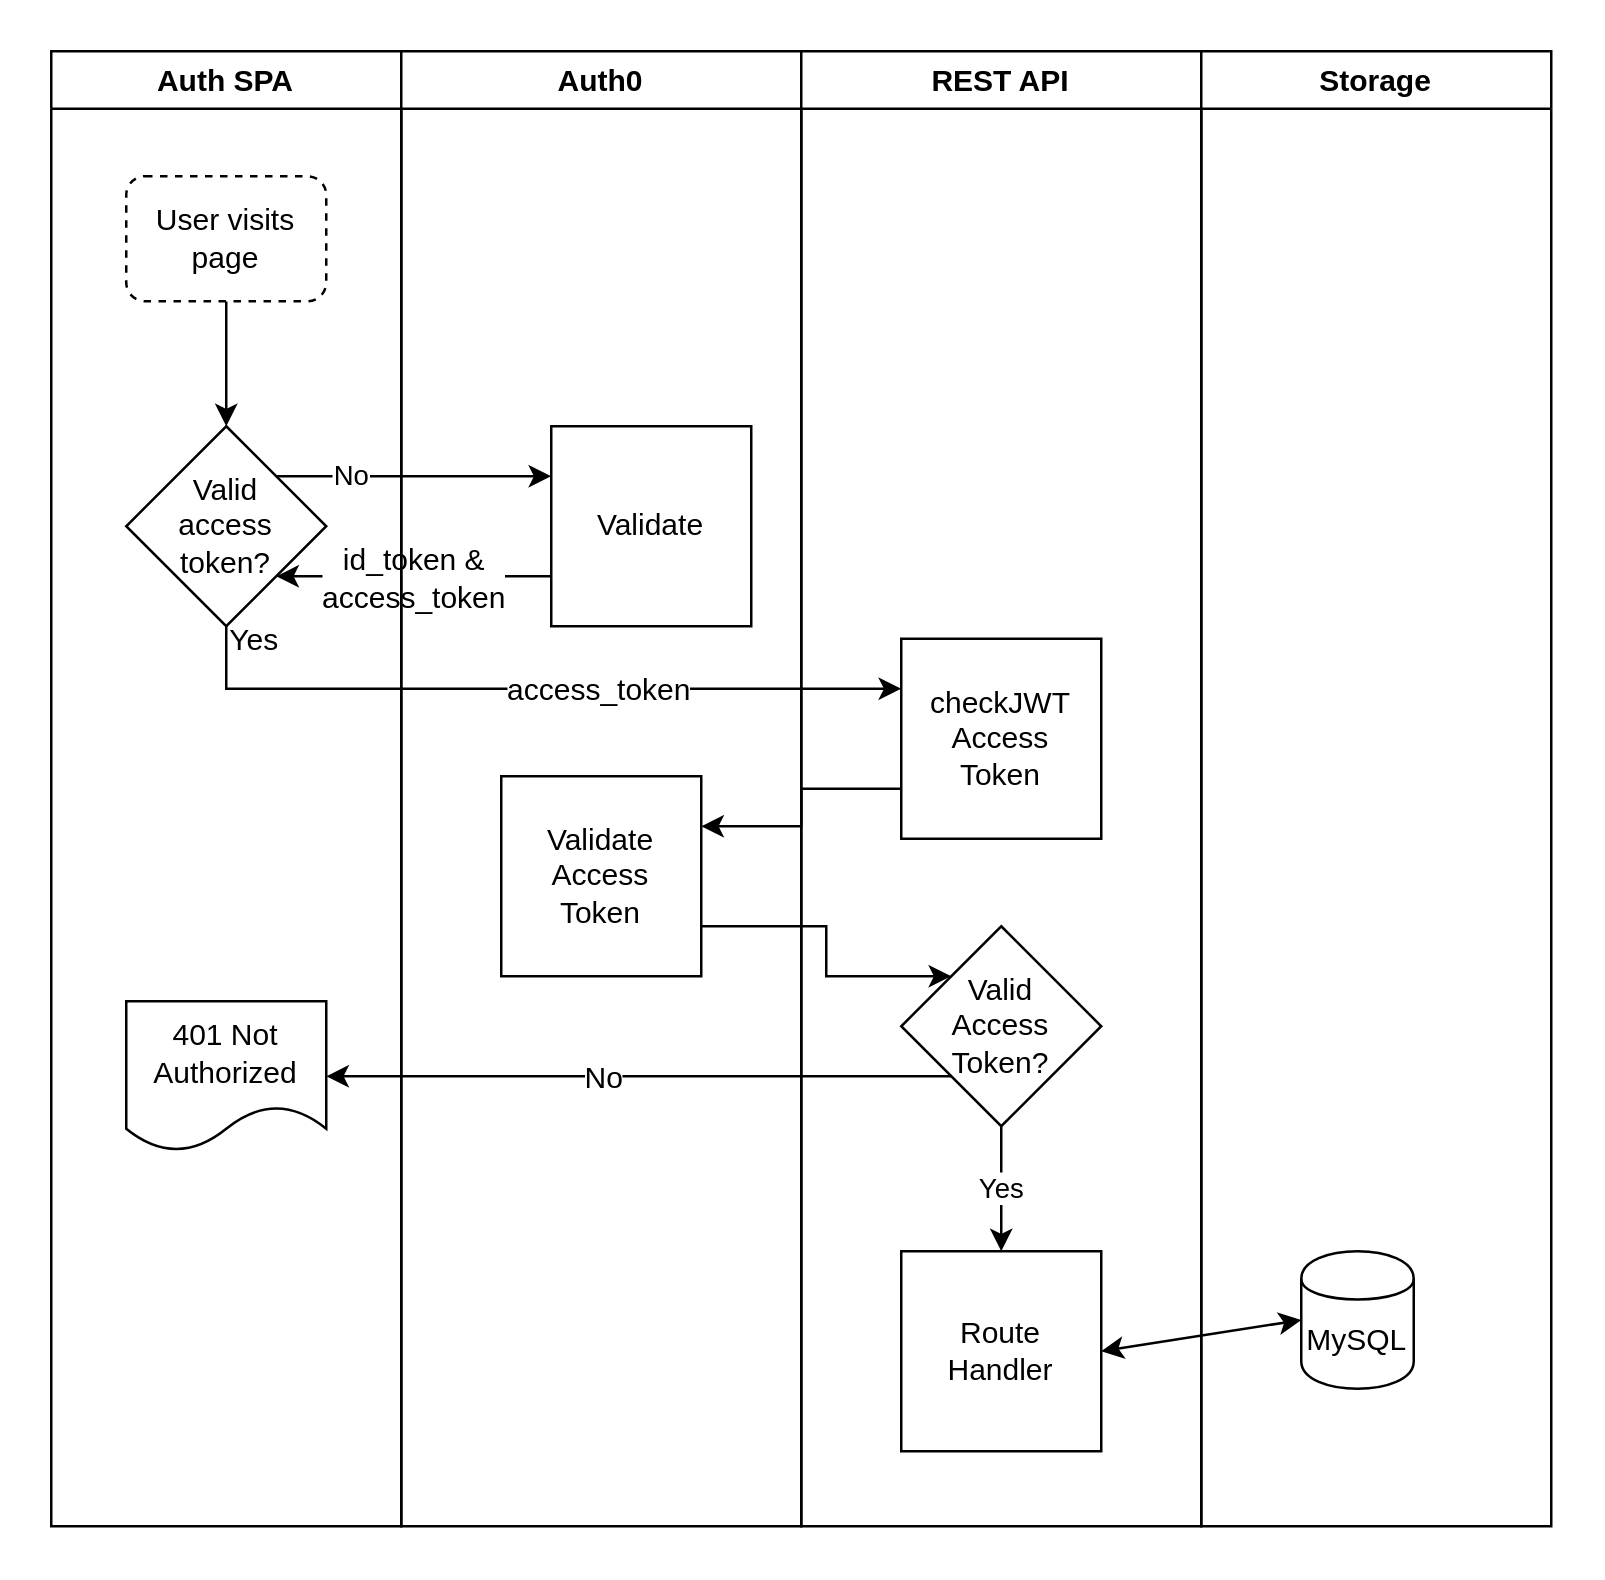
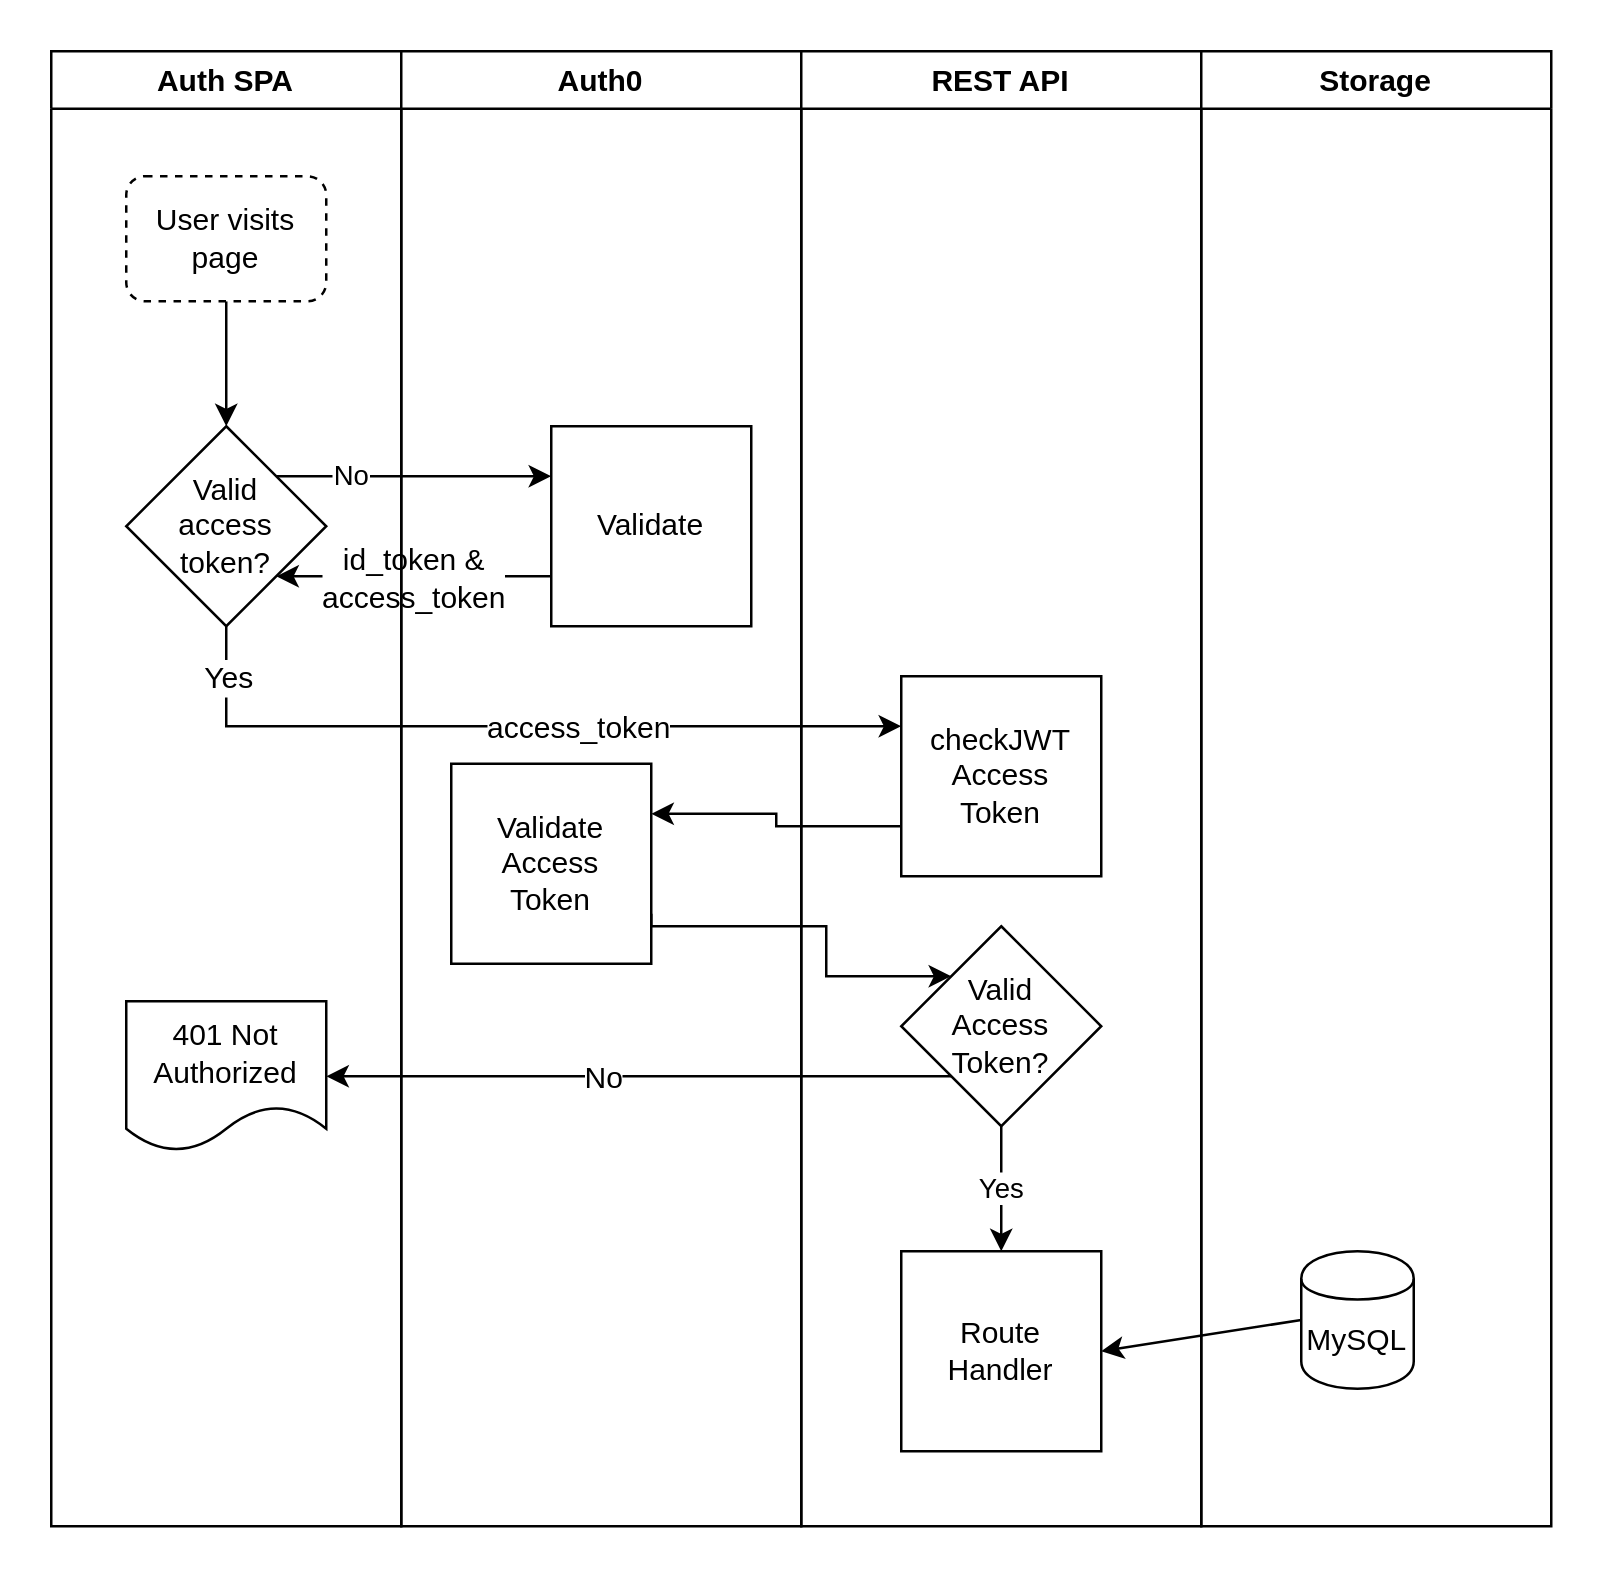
(1001, 739) -> (1001, 776)
(601, 876) -> (551, 864)
(1283, 1323) -> (1290, 1322)
